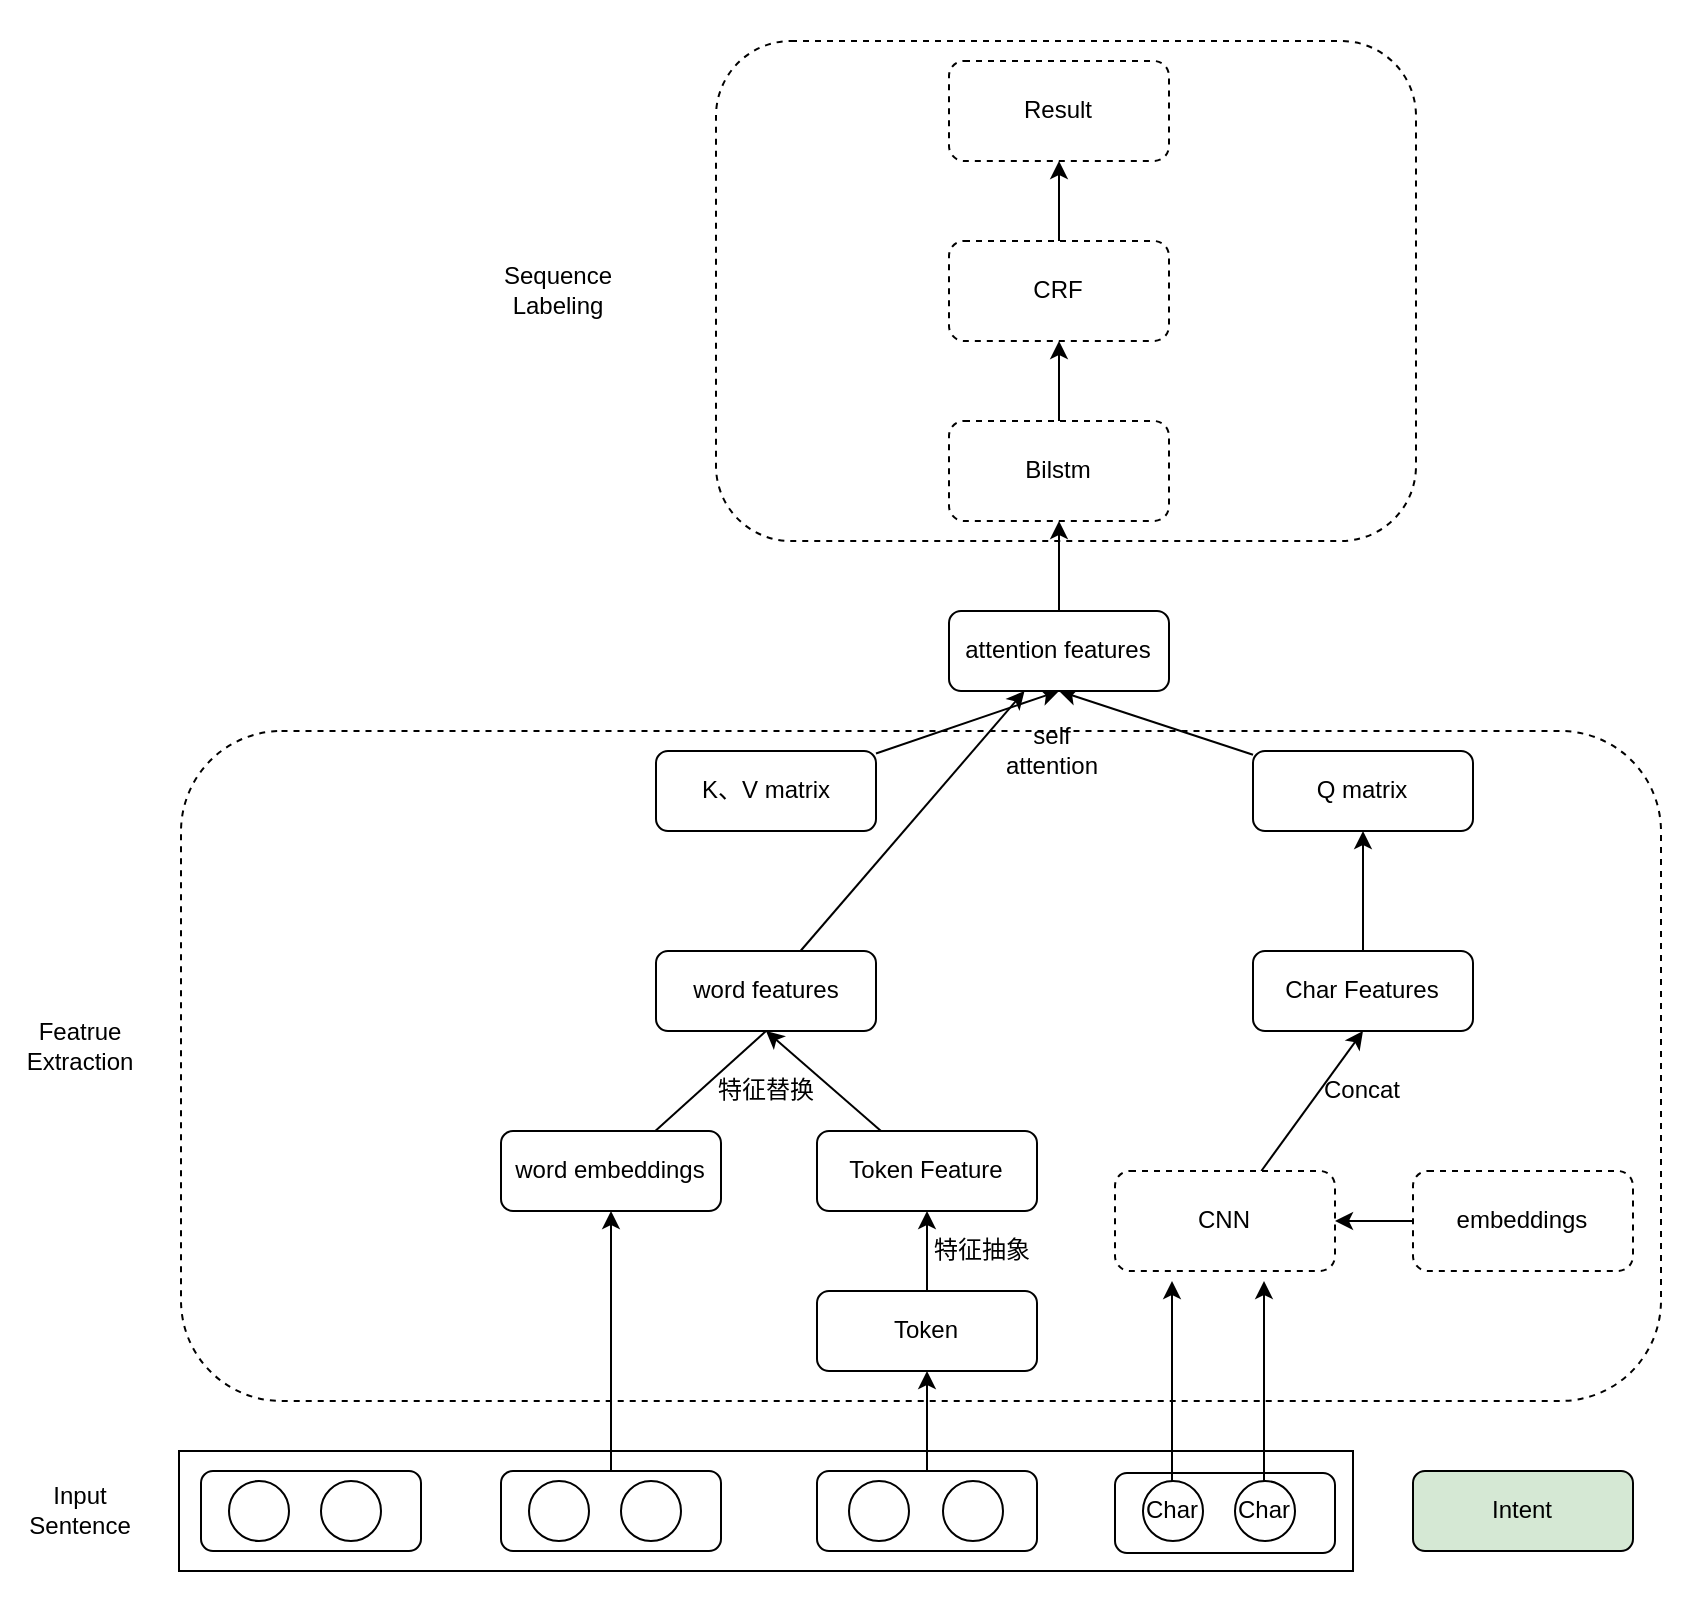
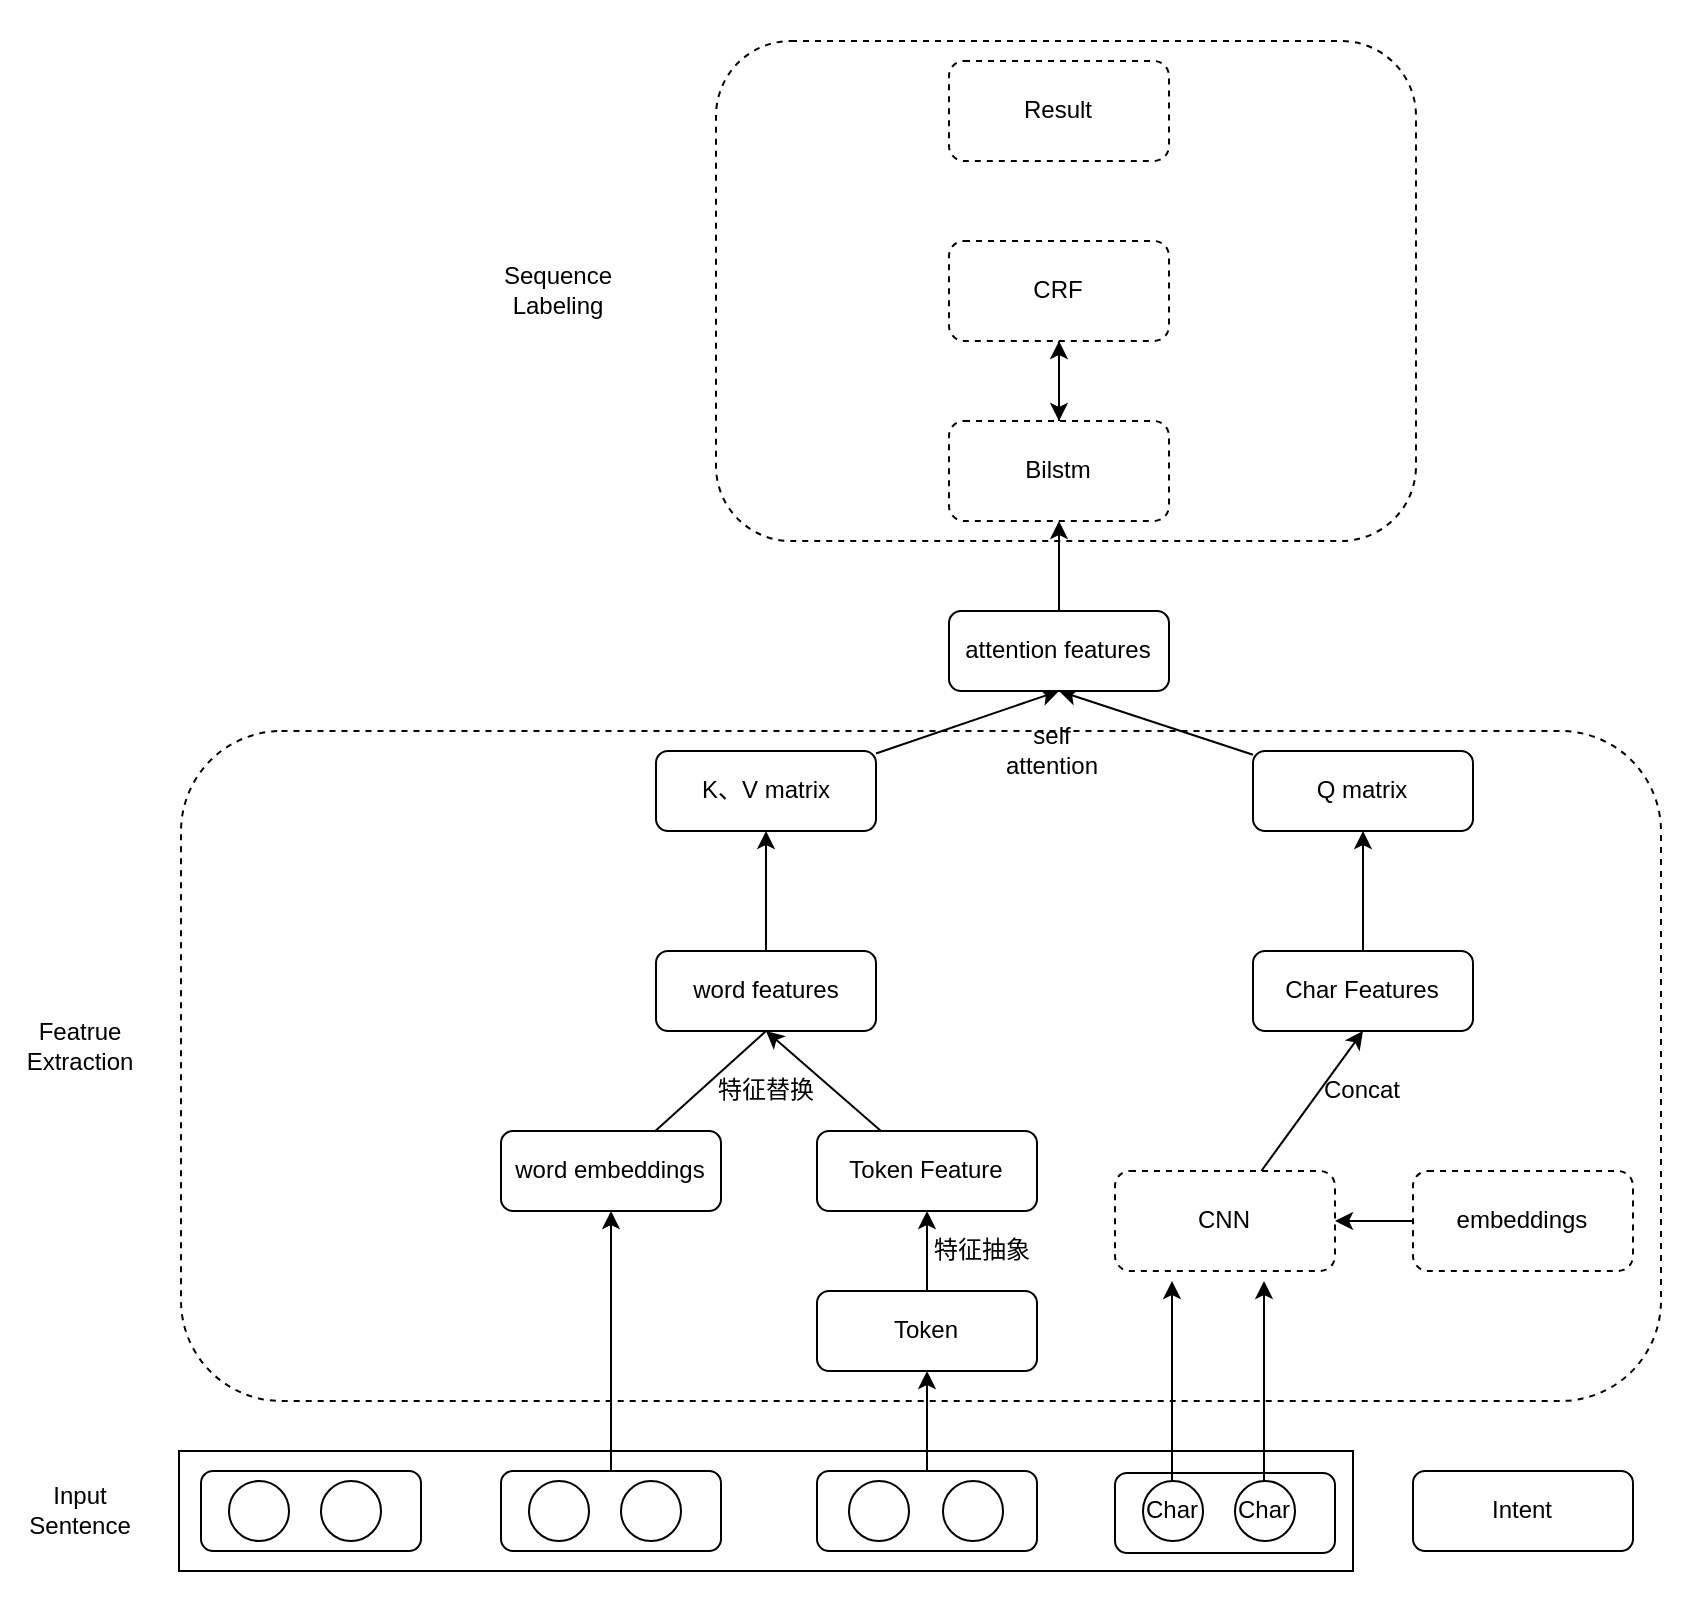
(1059, 208) -> (1059, 342)
(903, 832) -> (766, 898)
(1523, 1511) -> (1523, 1511)
